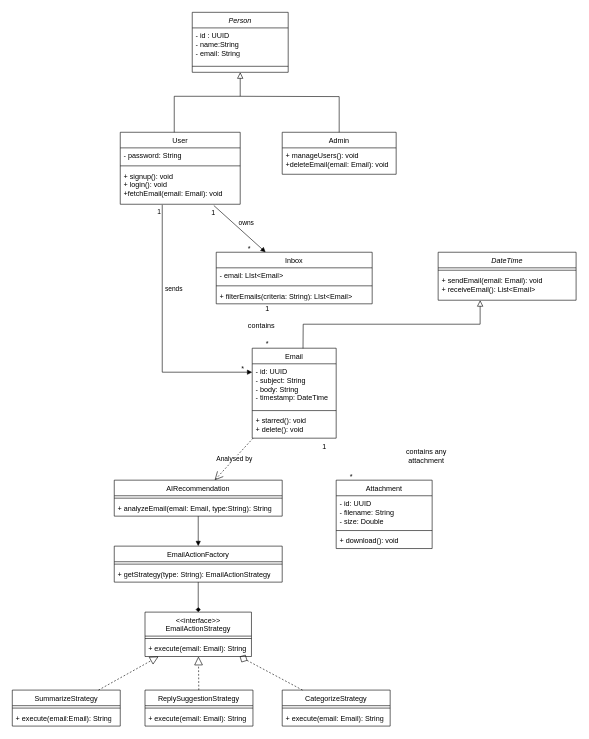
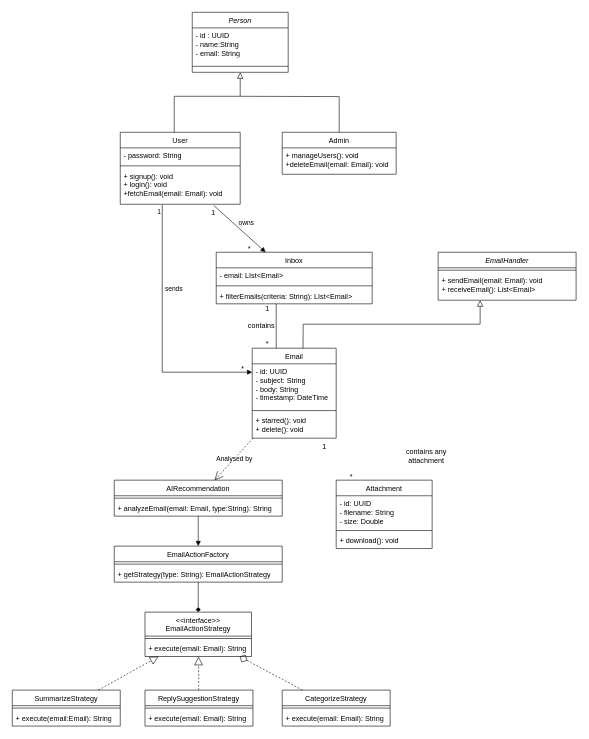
(507, 261) -> (507, 261)
none -> (276, 327)
